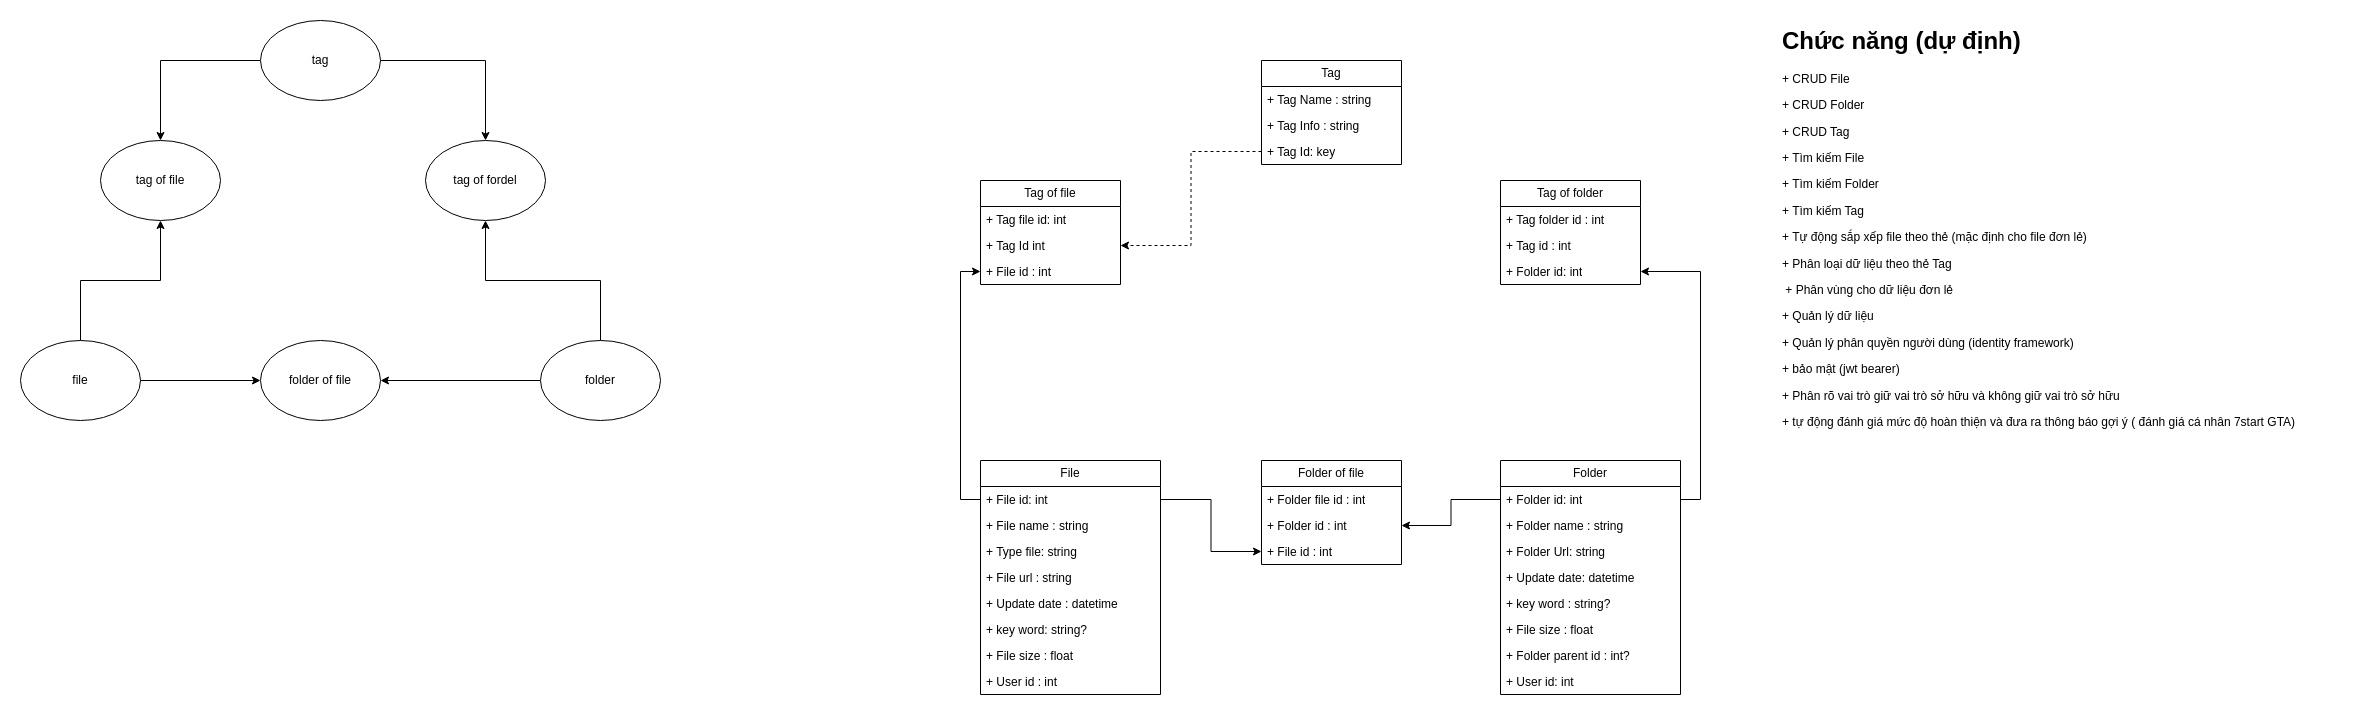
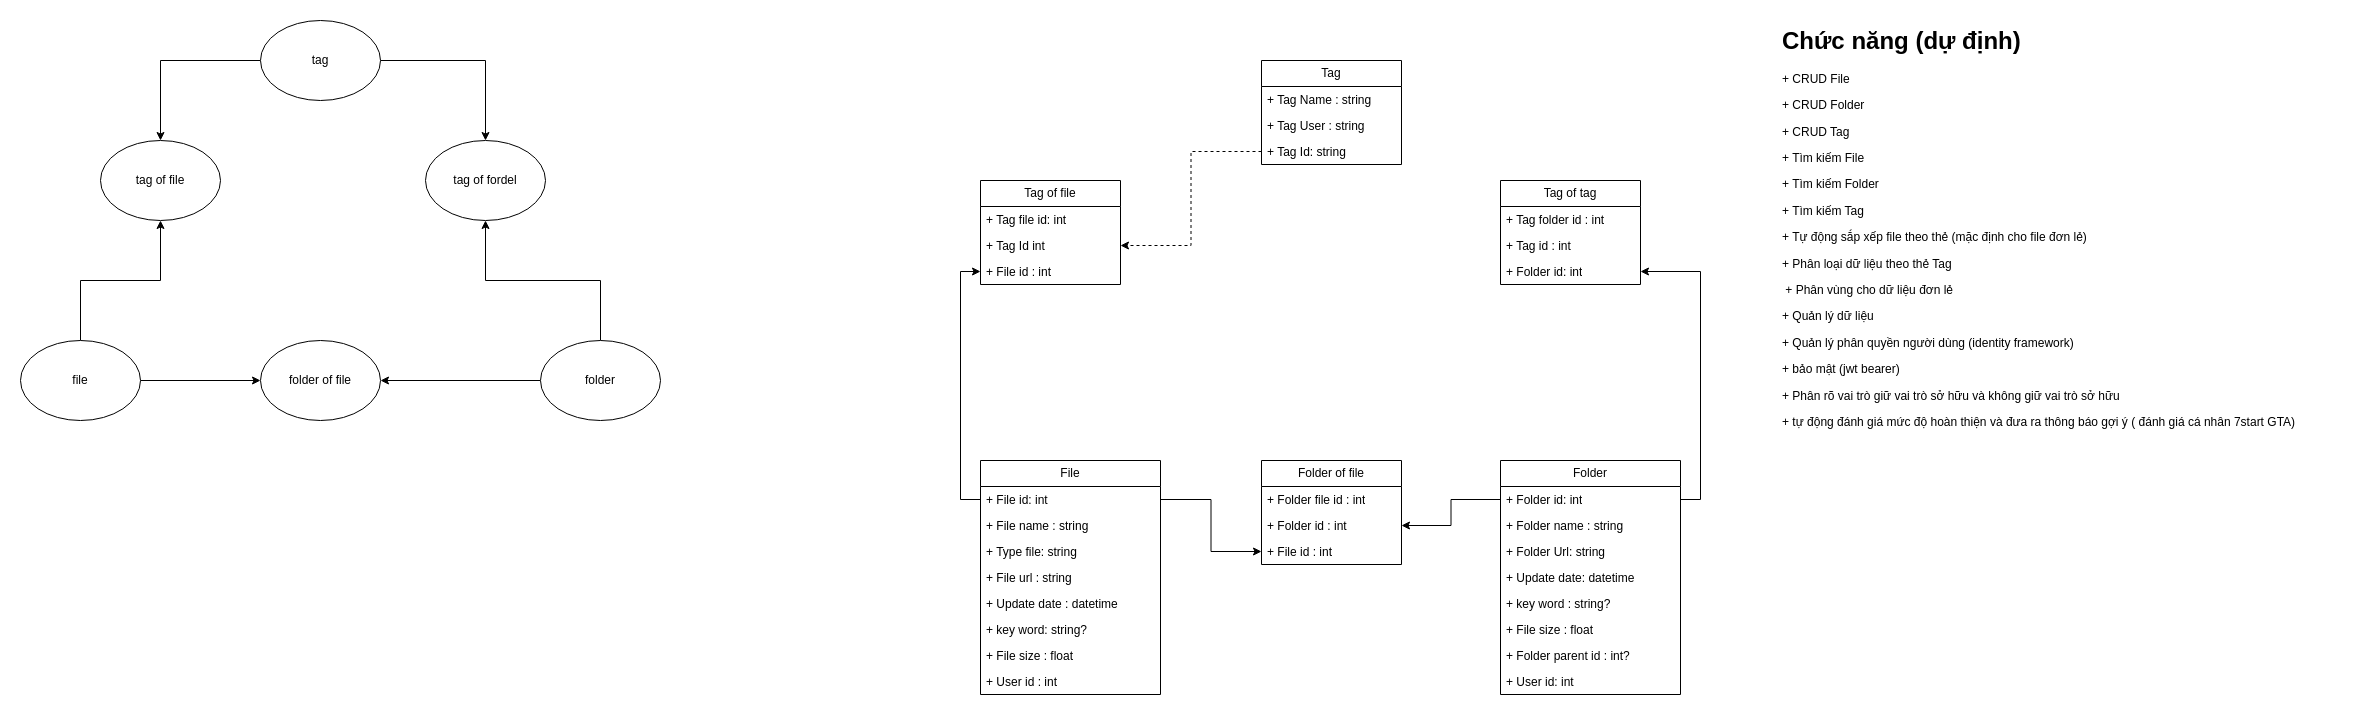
(1322, 127) -> (1322, 127)
(1305, 153) -> (1313, 153)
(1571, 194) -> (1571, 194)
